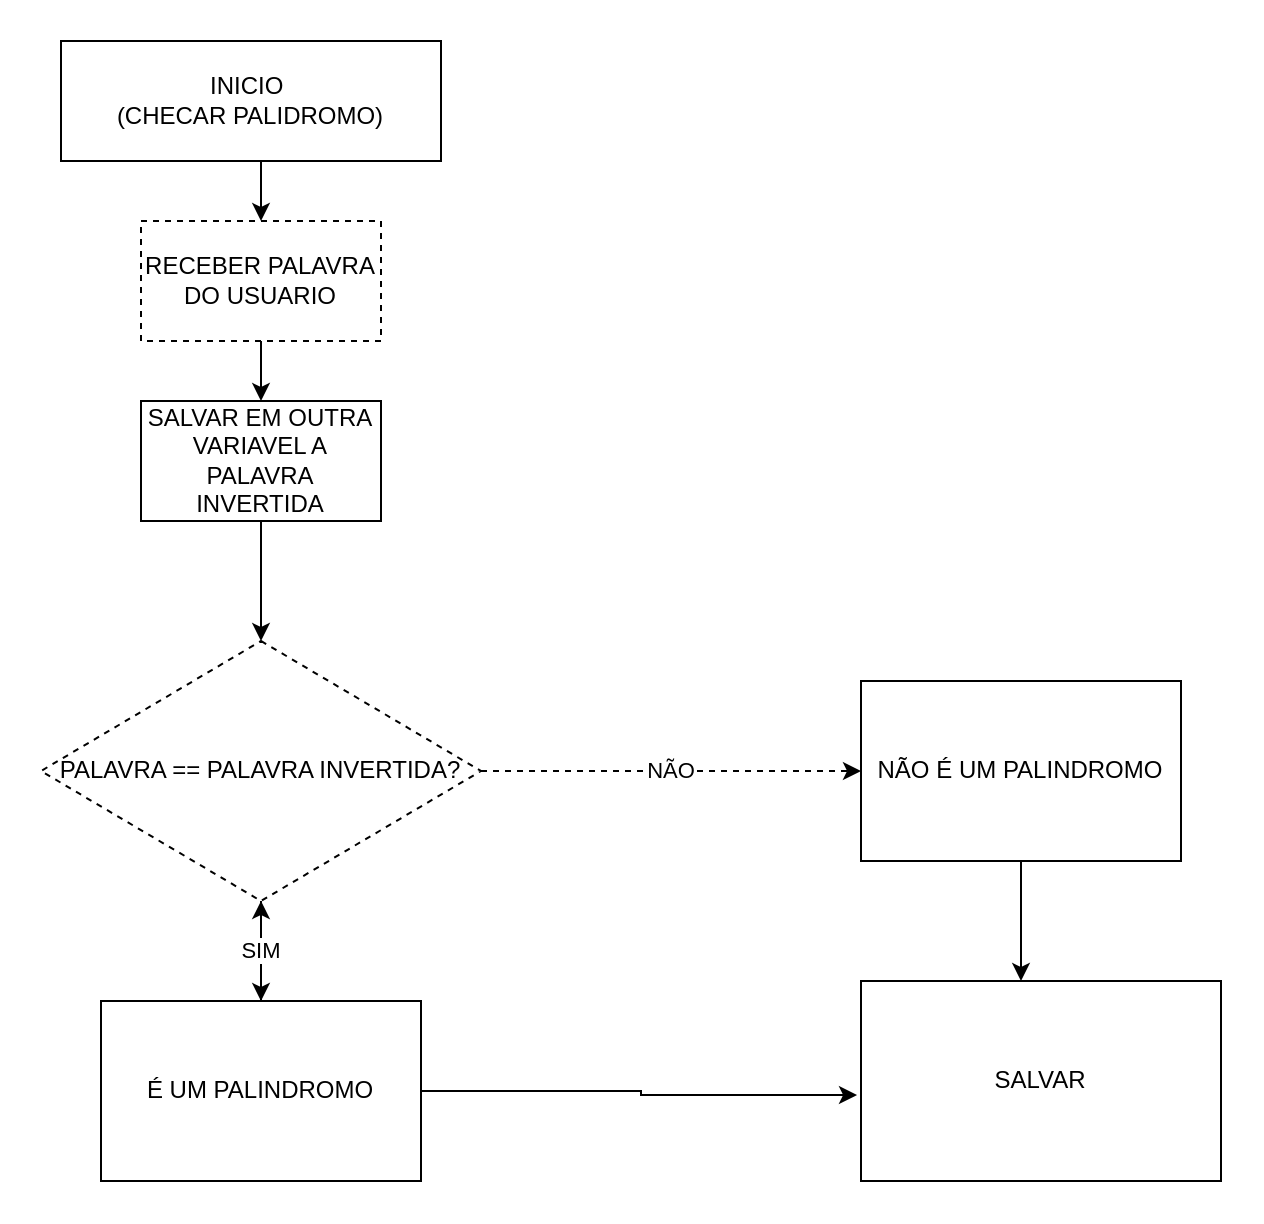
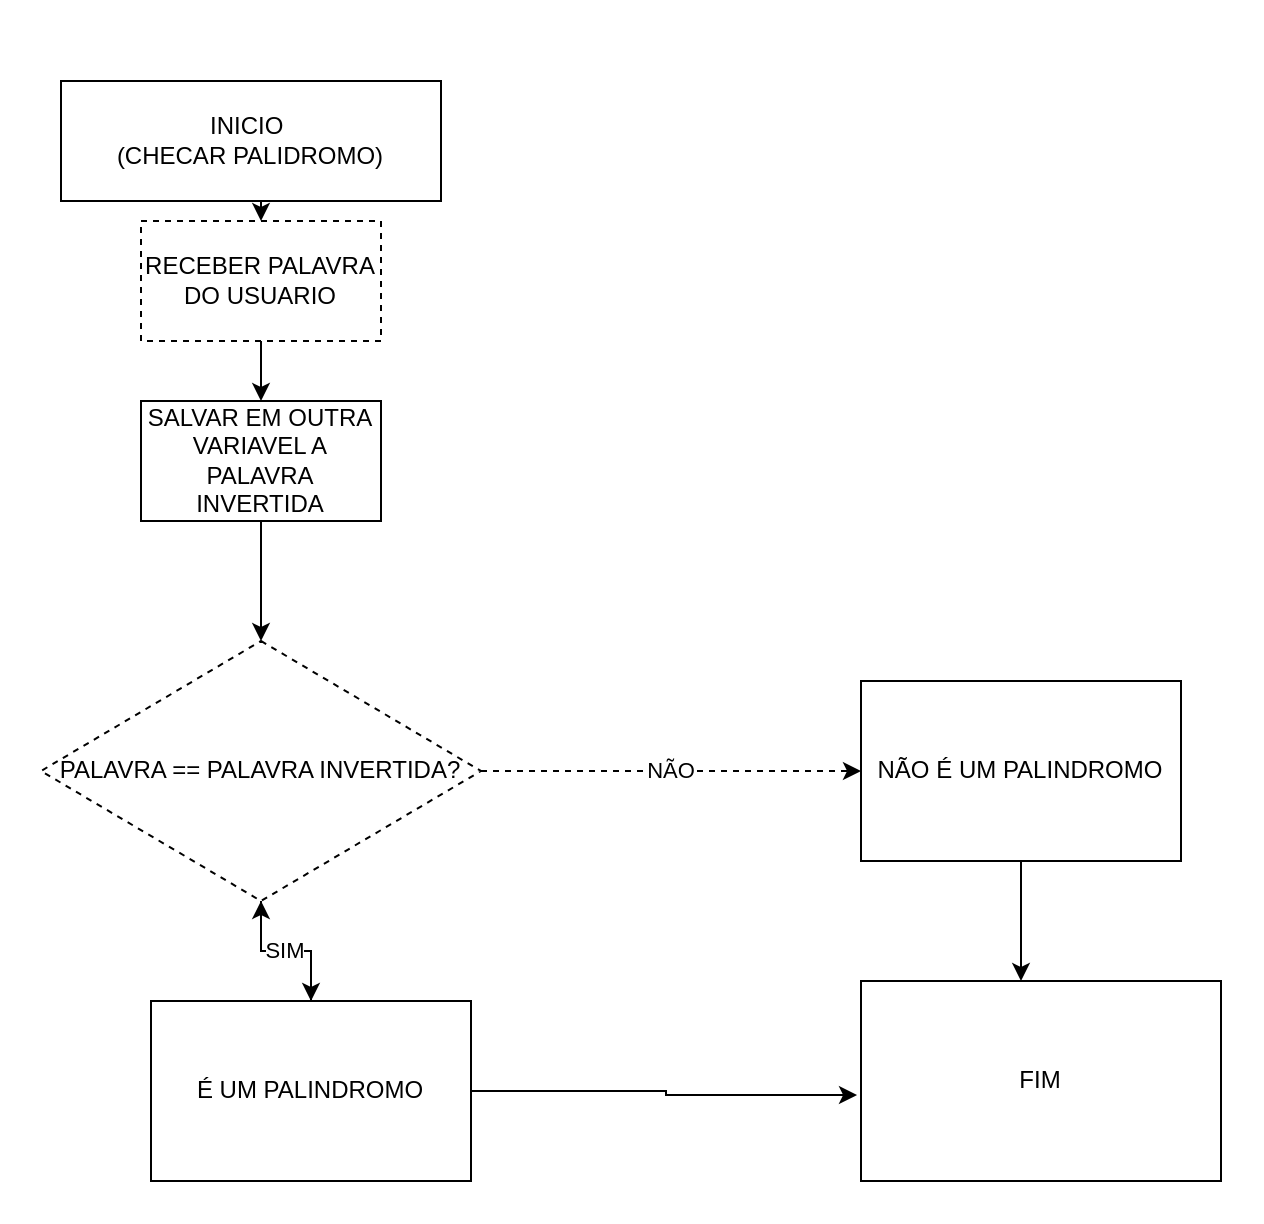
(251, 101) -> (251, 141)
(1041, 1081) -> (1041, 1081)
(261, 1091) -> (311, 1091)
